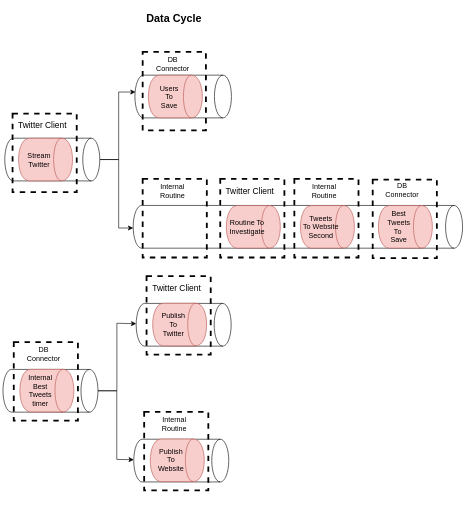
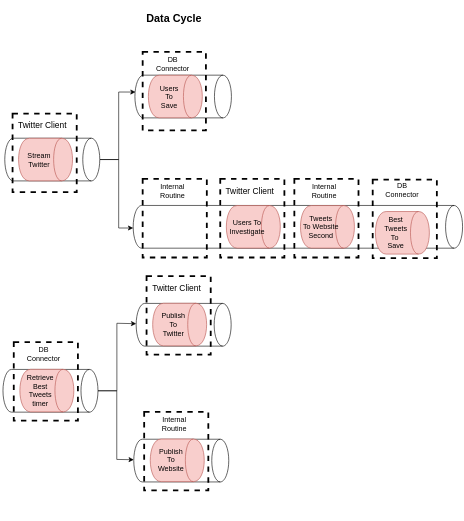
(247, 227) -> (247, 227)
(405, 227) -> (402, 233)
(40, 391) -> (40, 391)
